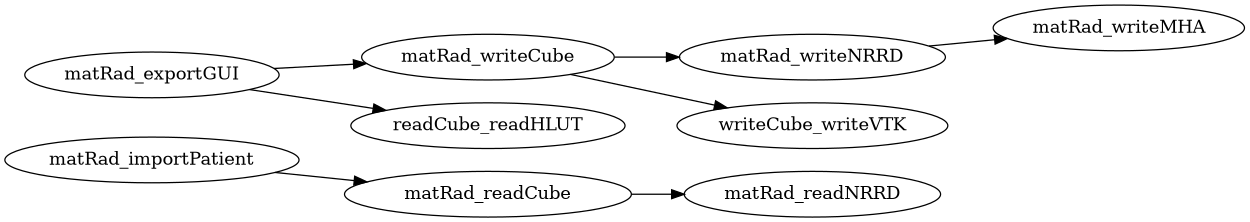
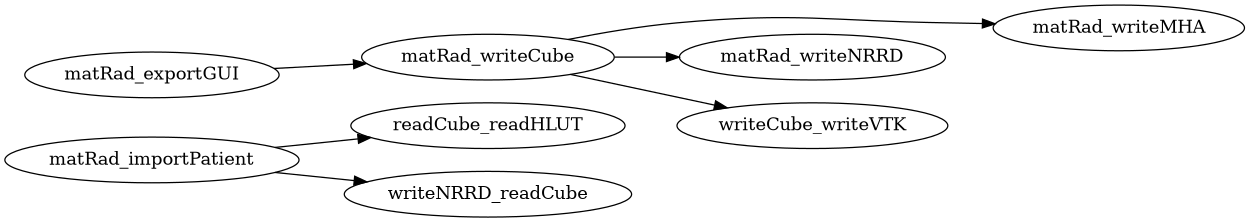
(962, 43) -> (775, 18)
(311, 99) -> (316, 143)
(488, 194) -> (488, 194)
(812, 194) -> none
